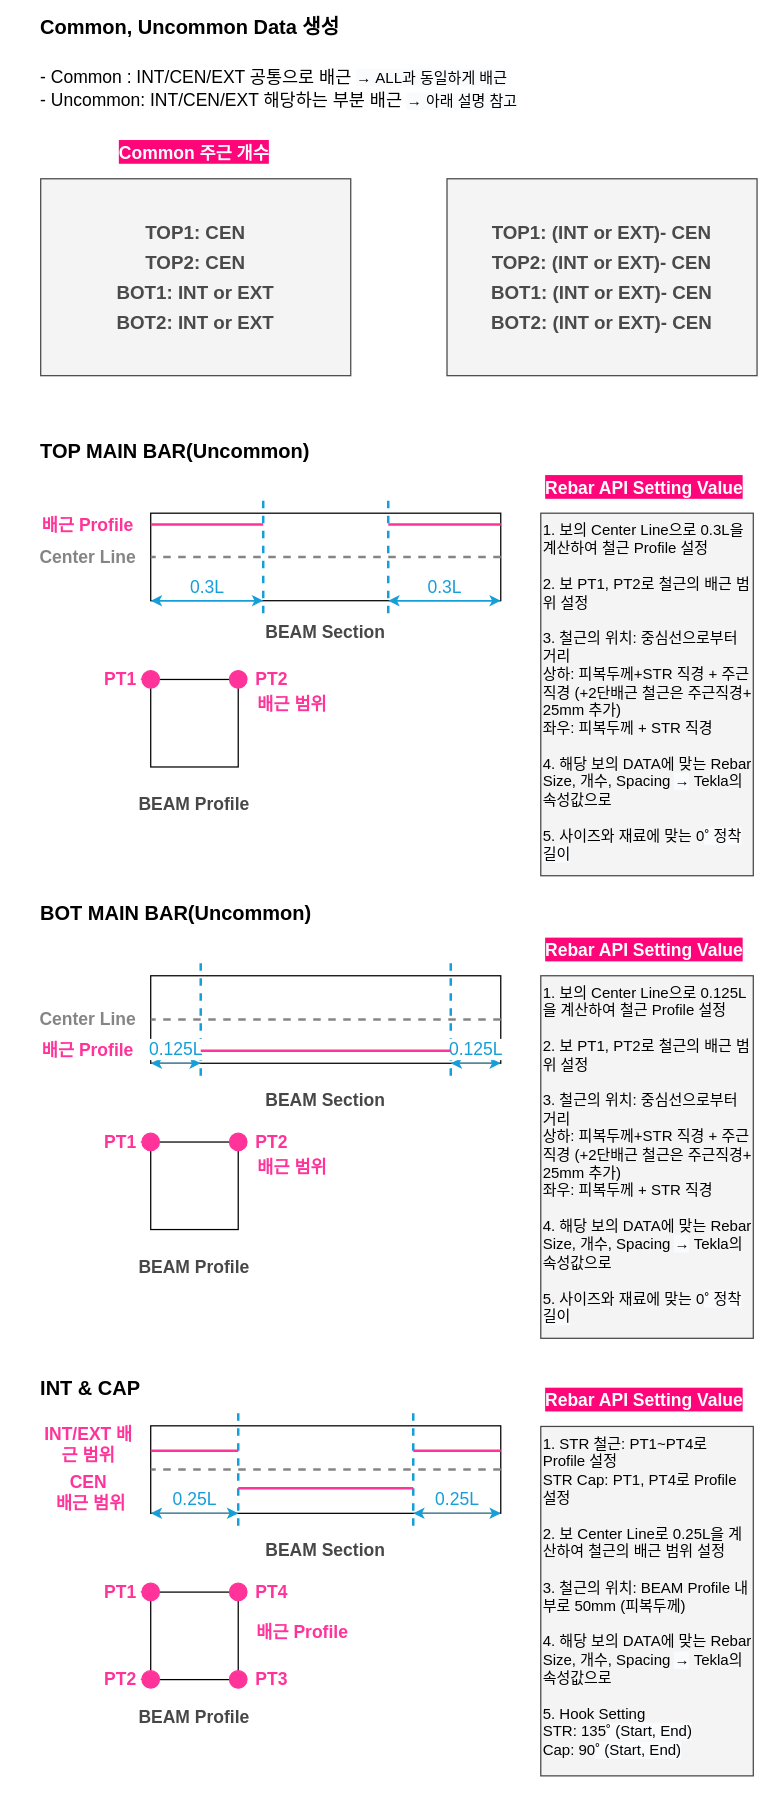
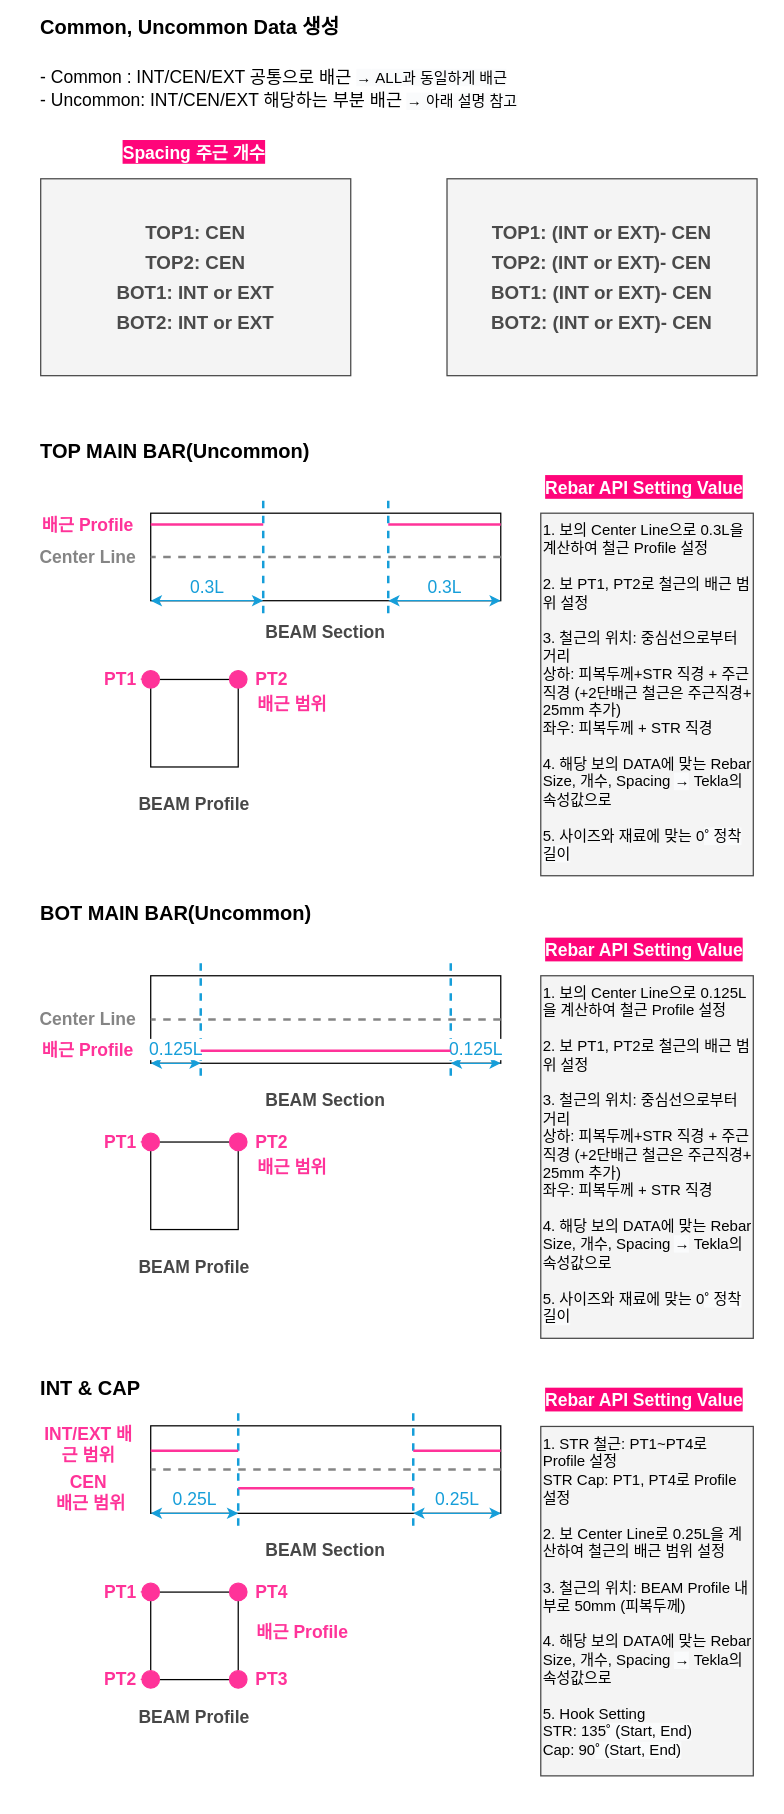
(194, 152) -> (194, 152)
